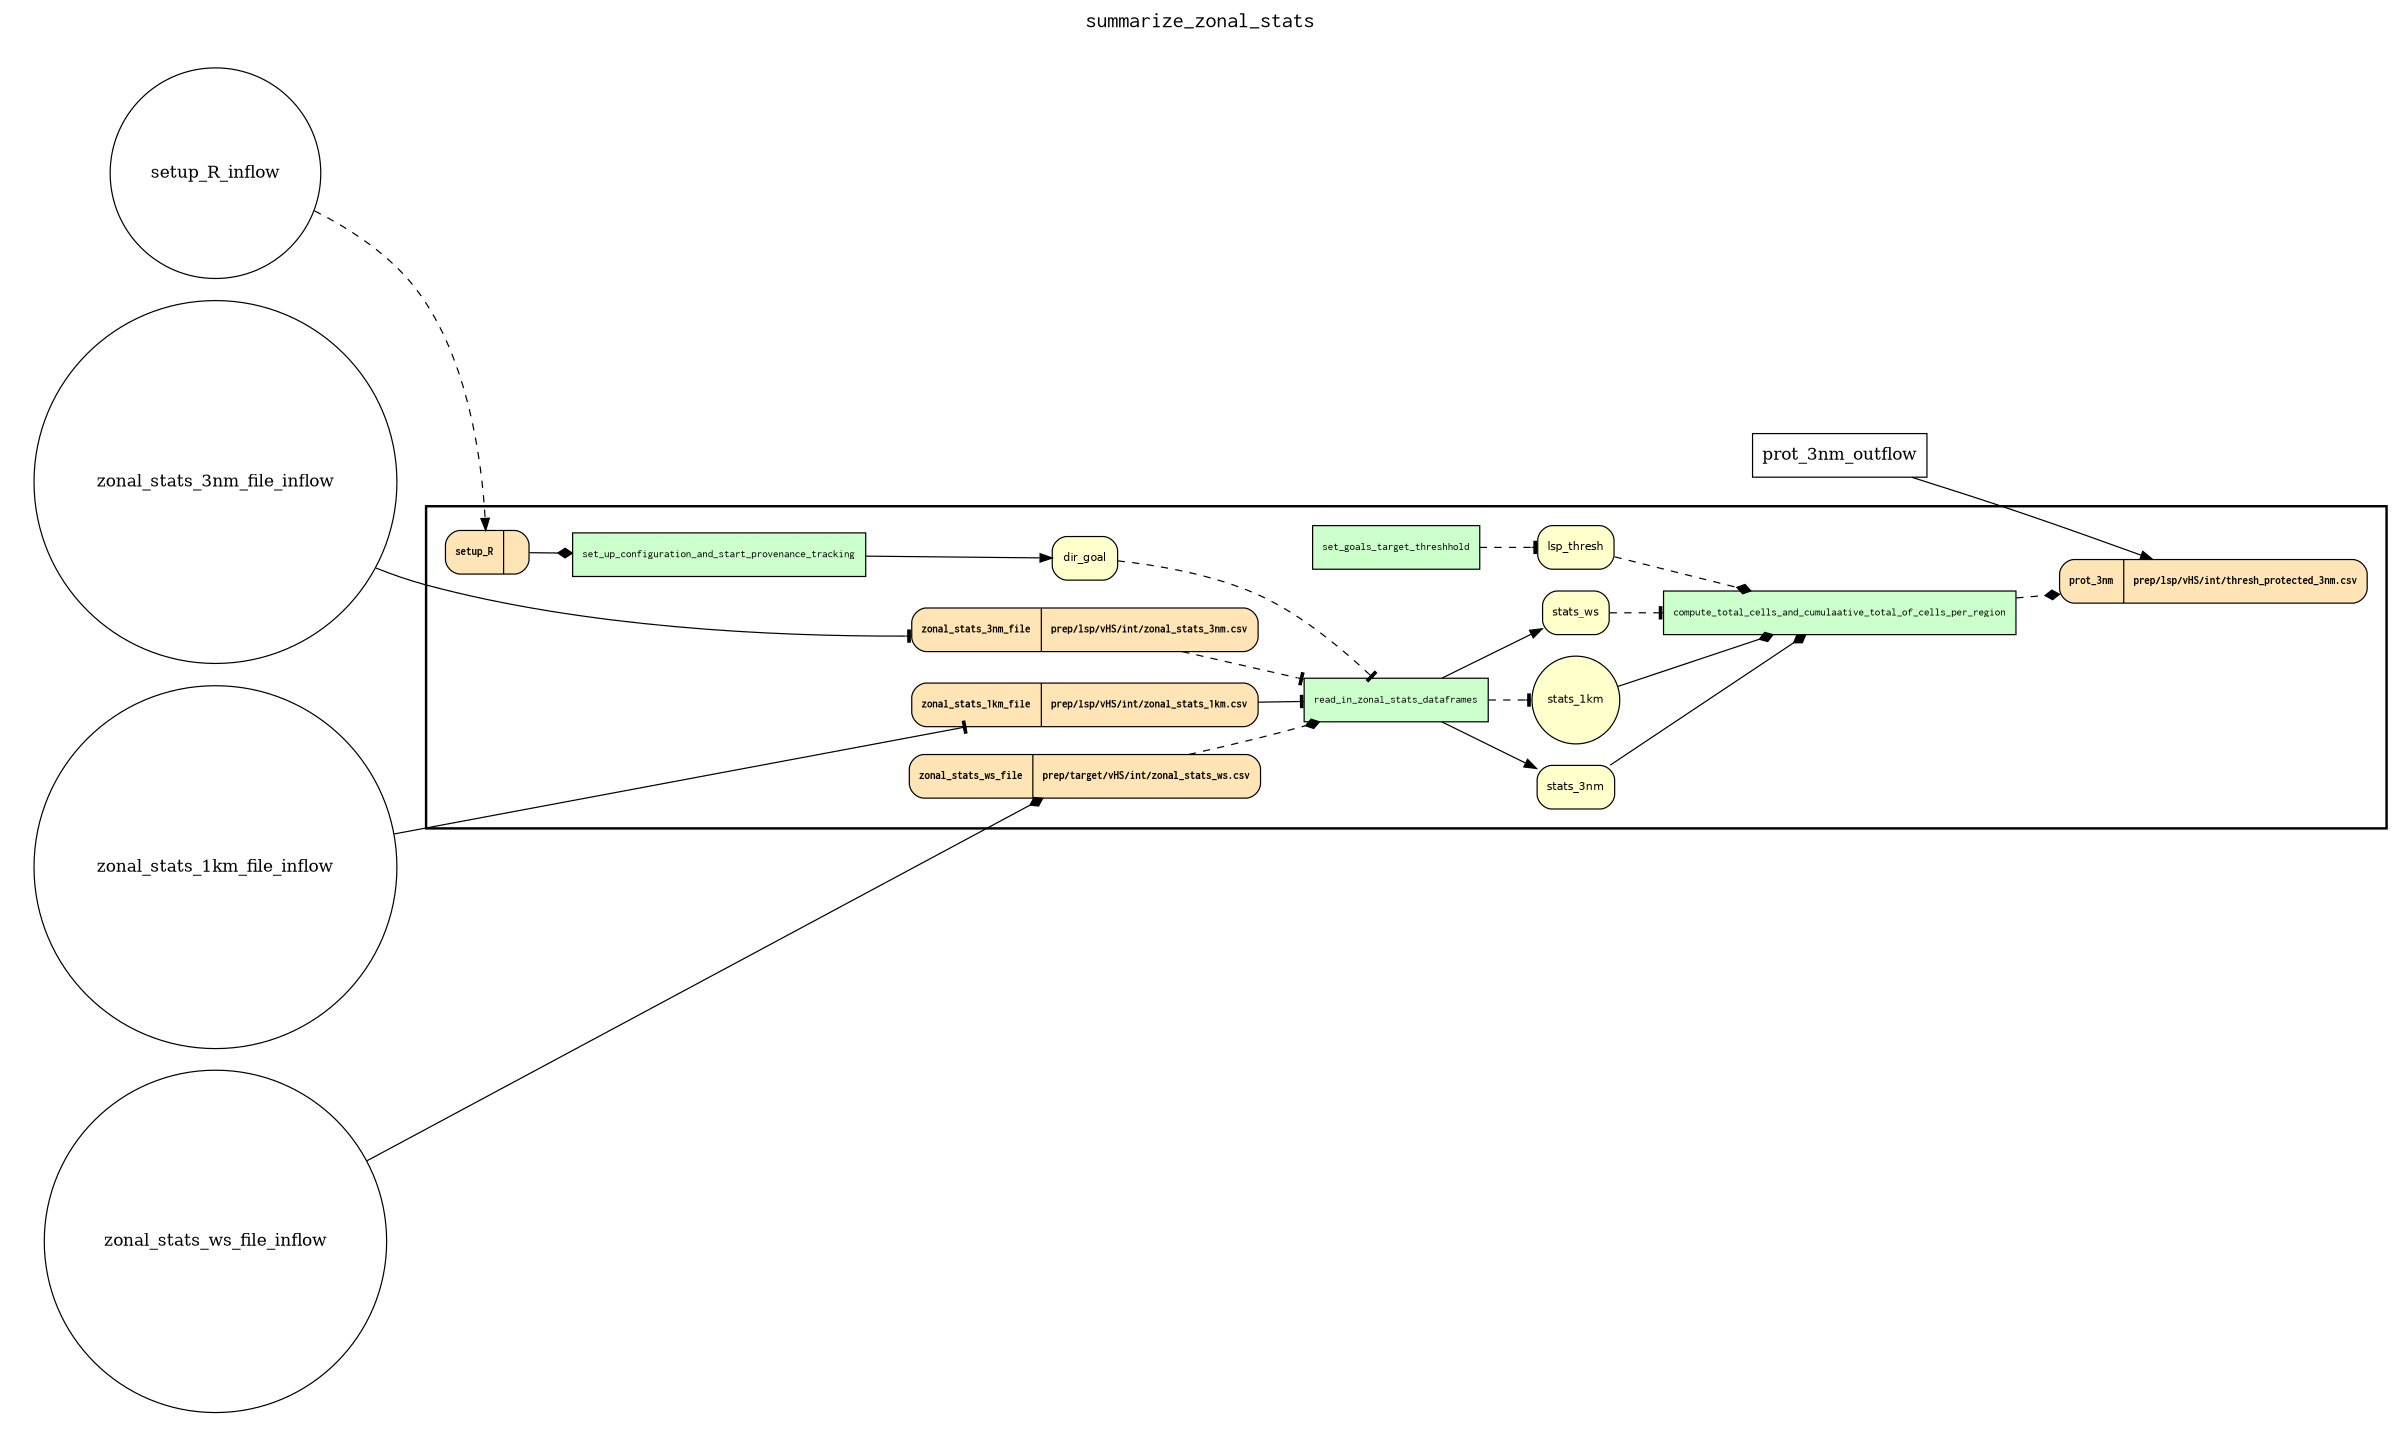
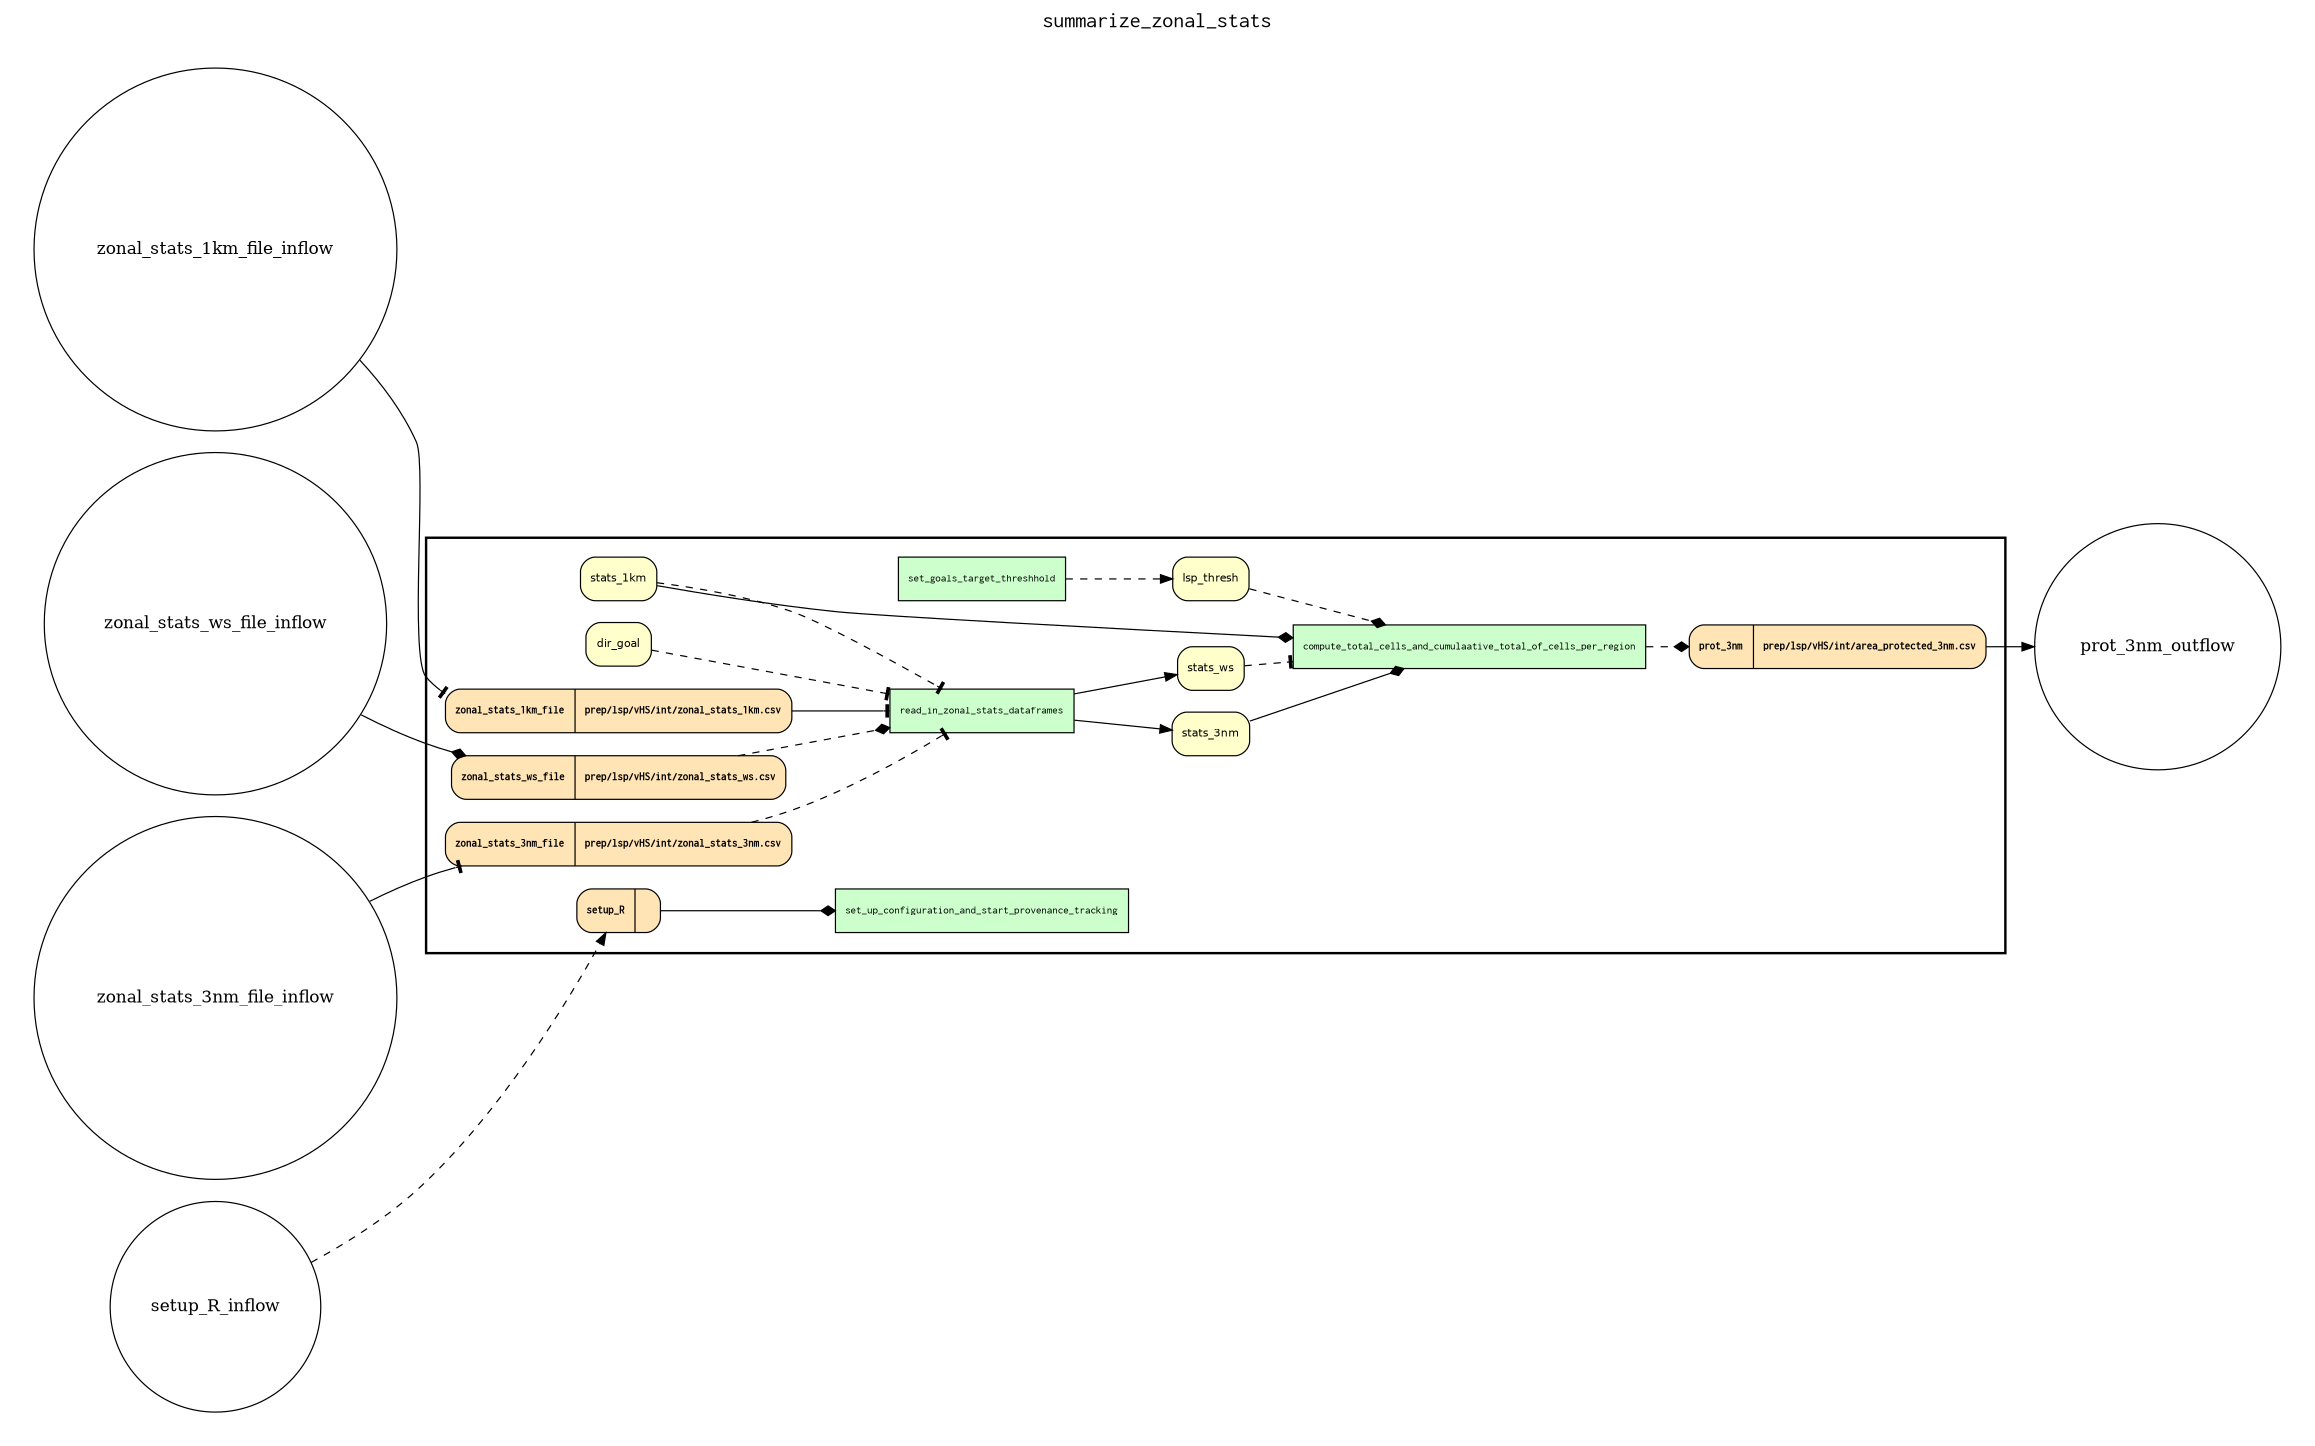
(1840, 455) -> (2158, 647)
(2056, 525) -> (2004, 647)
(1506, 547) -> (1113, 579)
(953, 557) -> none
(2245, 581) -> (1870, 646)
(1507, 700) -> (803, 616)
(1576, 700) -> (619, 579)
(1147, 776) -> (680, 777)
